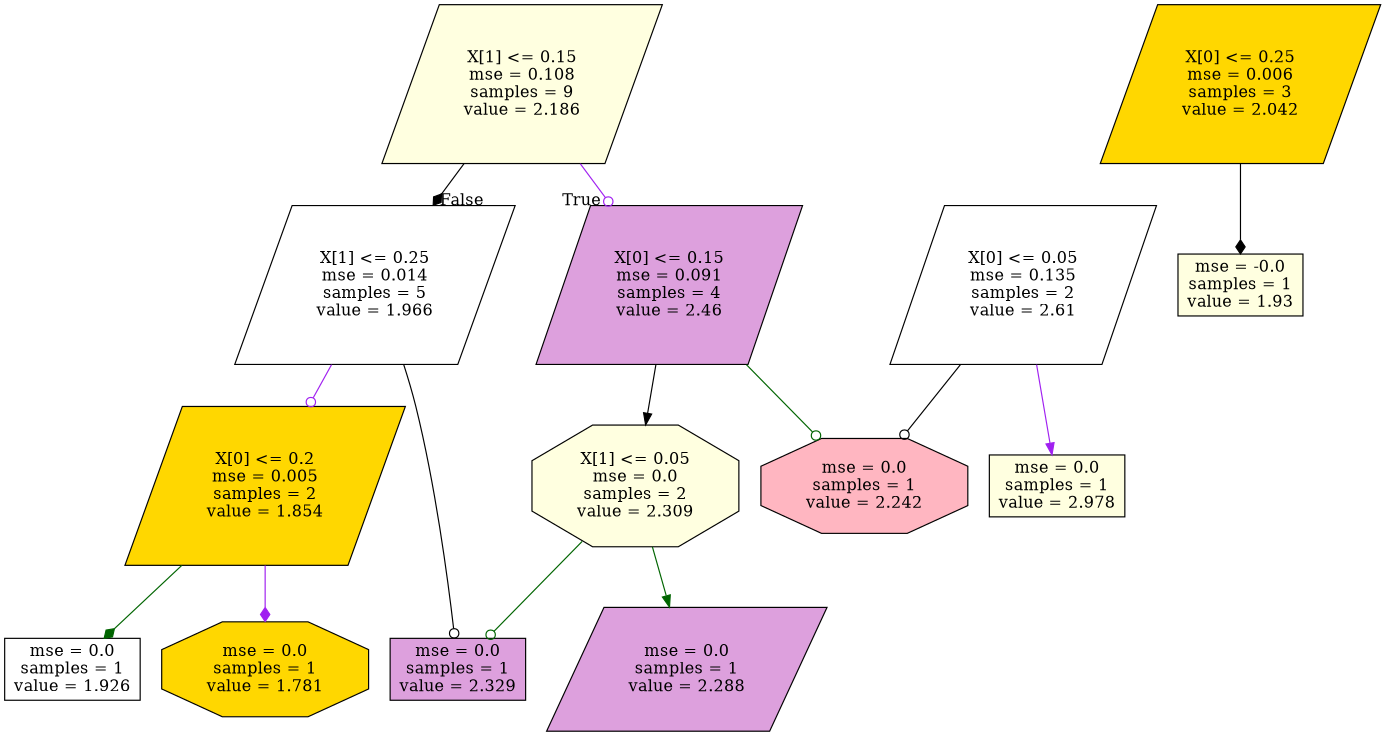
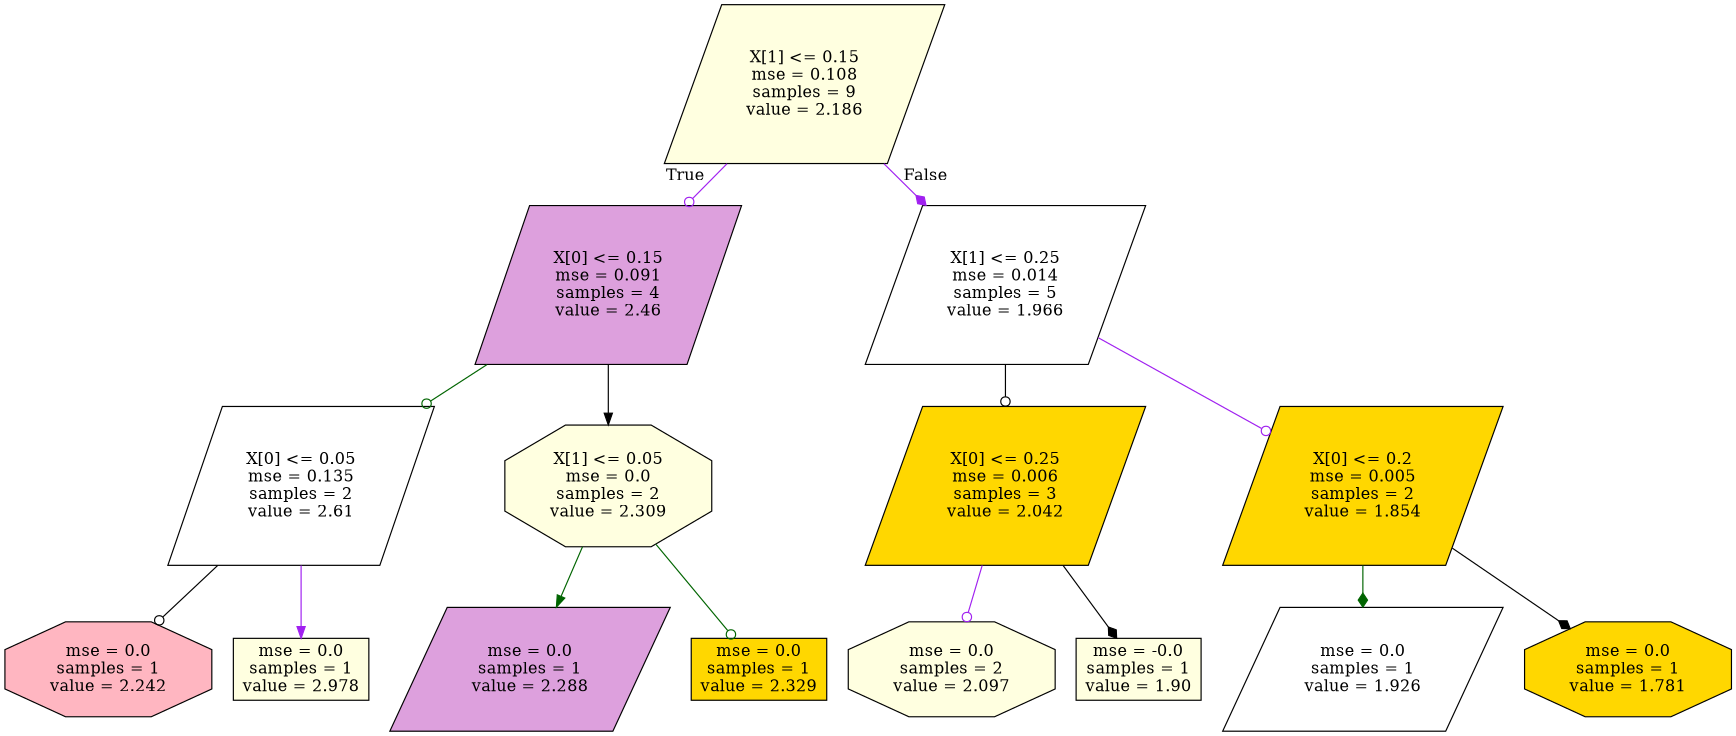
(453, 179) -> (900, 180)
(1240, 285) -> (1139, 669)
(779, 398) -> (459, 383)
(434, 495) -> (1005, 381)
(265, 586) -> (1505, 584)
(72, 669) -> (1363, 669)
(458, 669) -> (759, 669)
none -> (952, 669)
